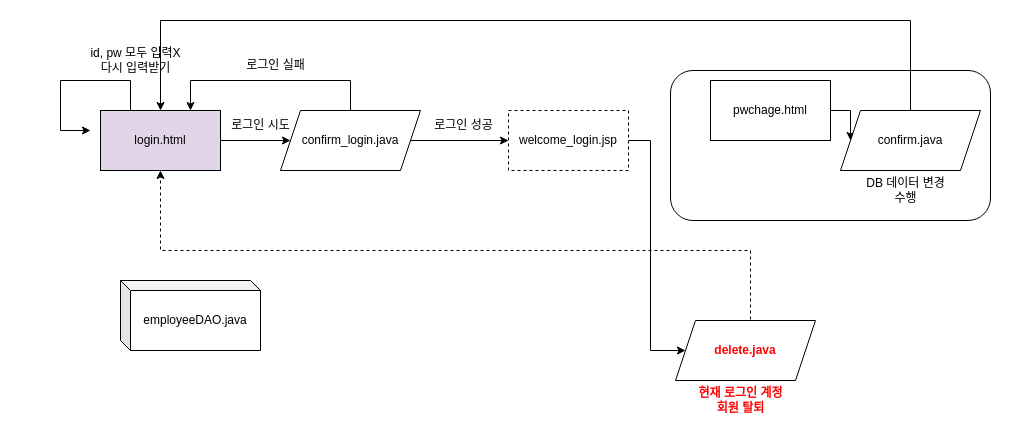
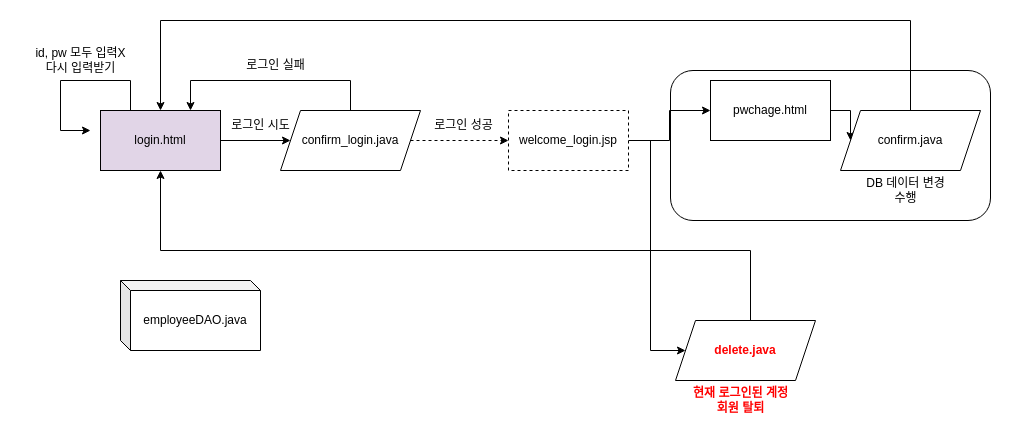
(136, 61) -> (81, 61)
none -> (670, 118)
(457, 141) -> (457, 141)
(456, 251) -> (456, 251)
(741, 401) -> (741, 401)
